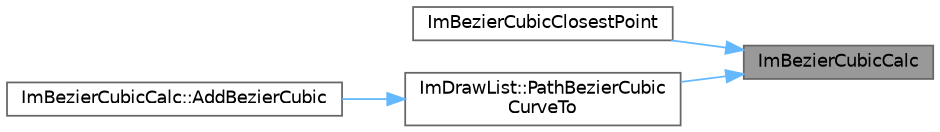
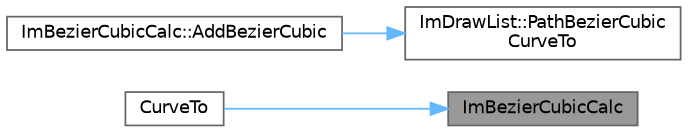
(543, 24) -> (175, 109)
(703, 79) -> none
